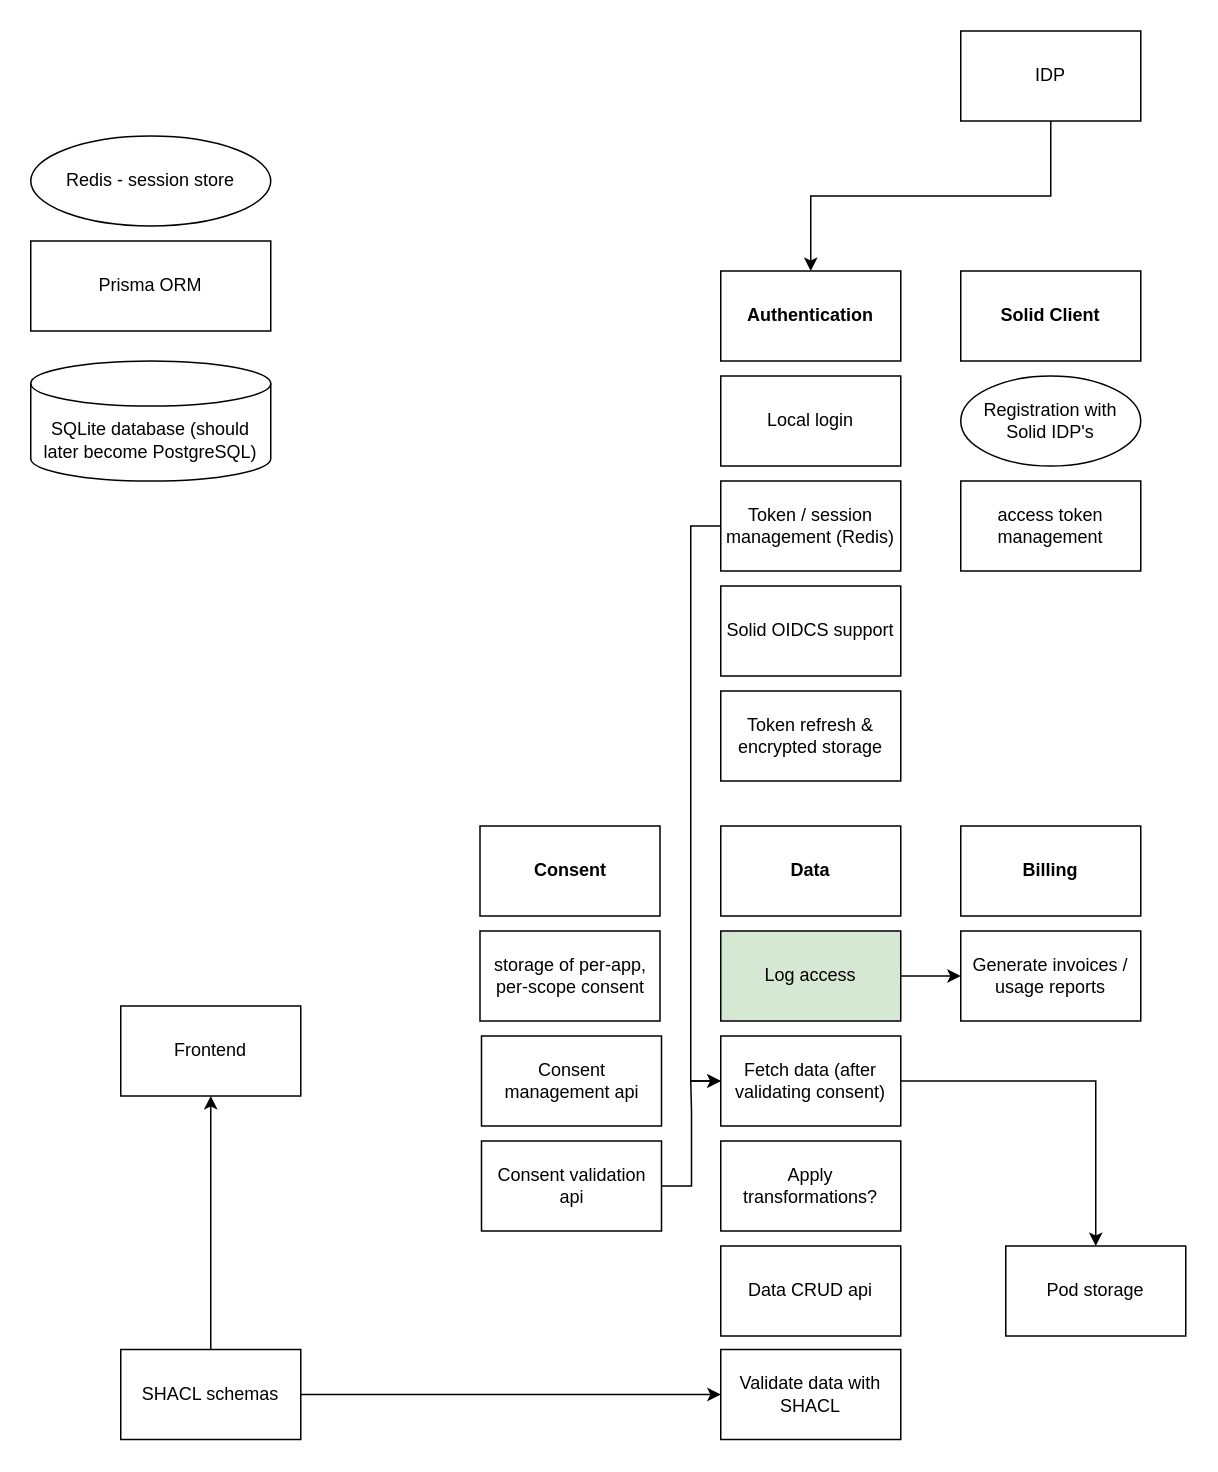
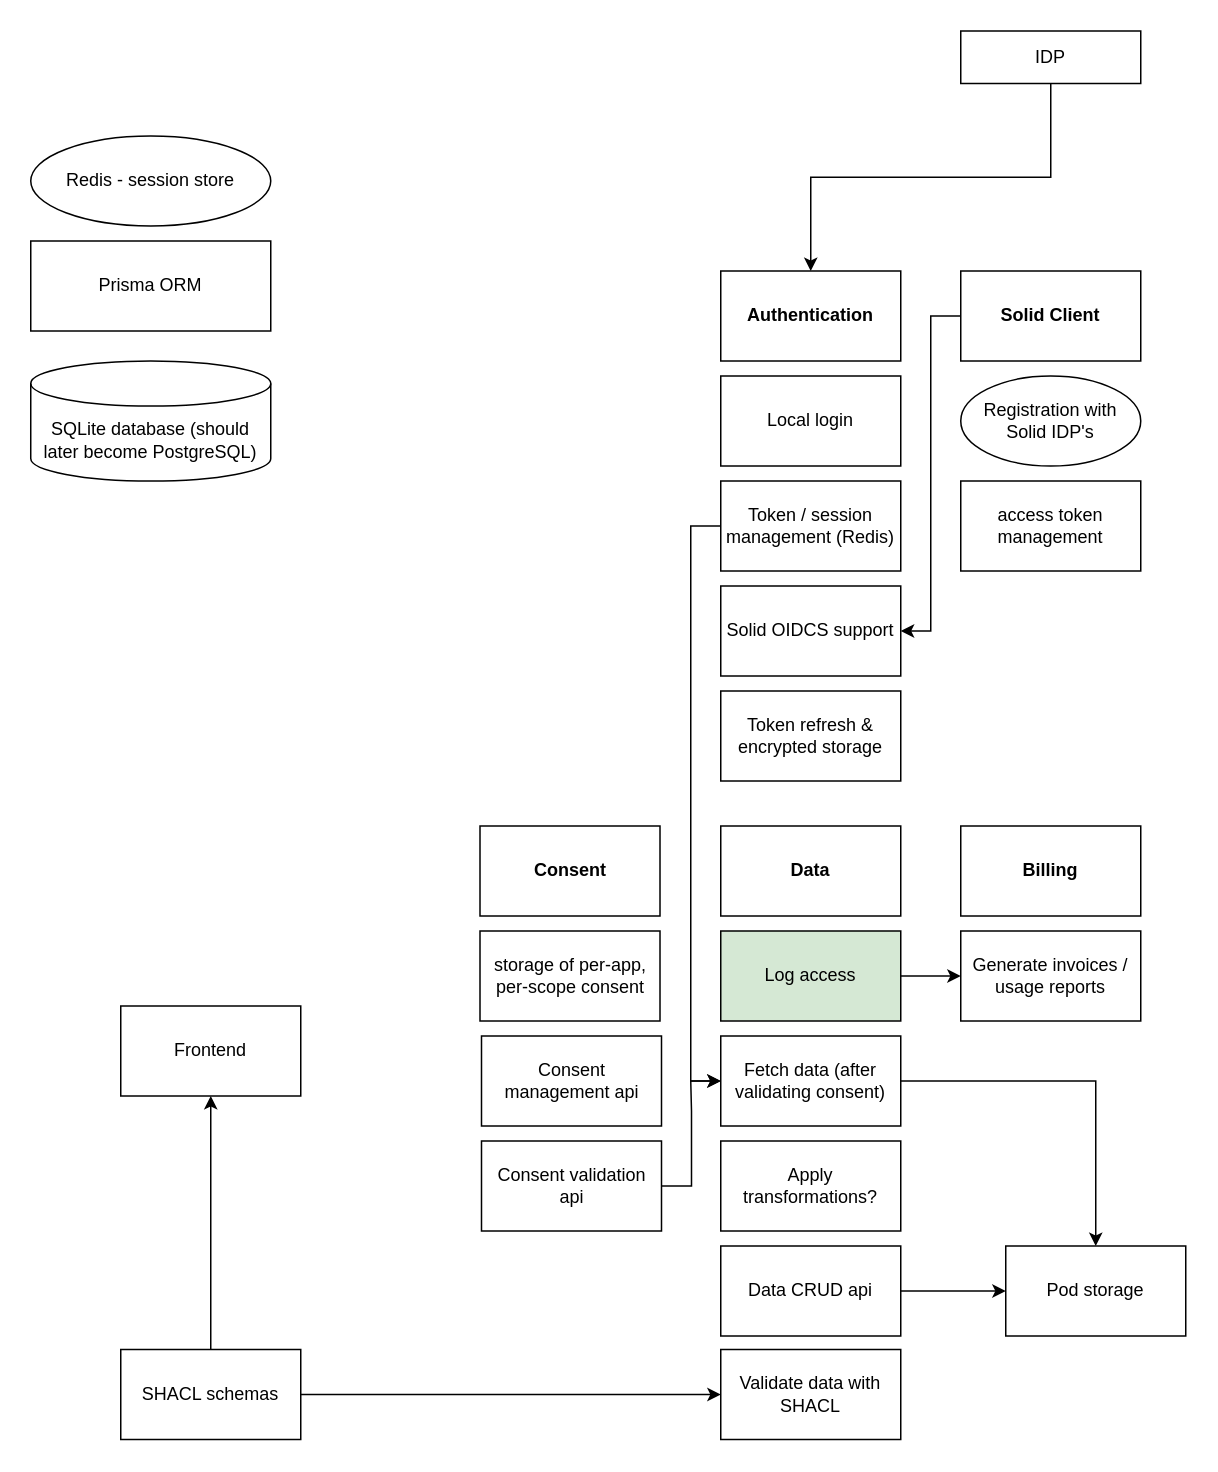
(1051, 76) -> (1051, 57)
none -> (931, 468)
none -> (948, 1291)
